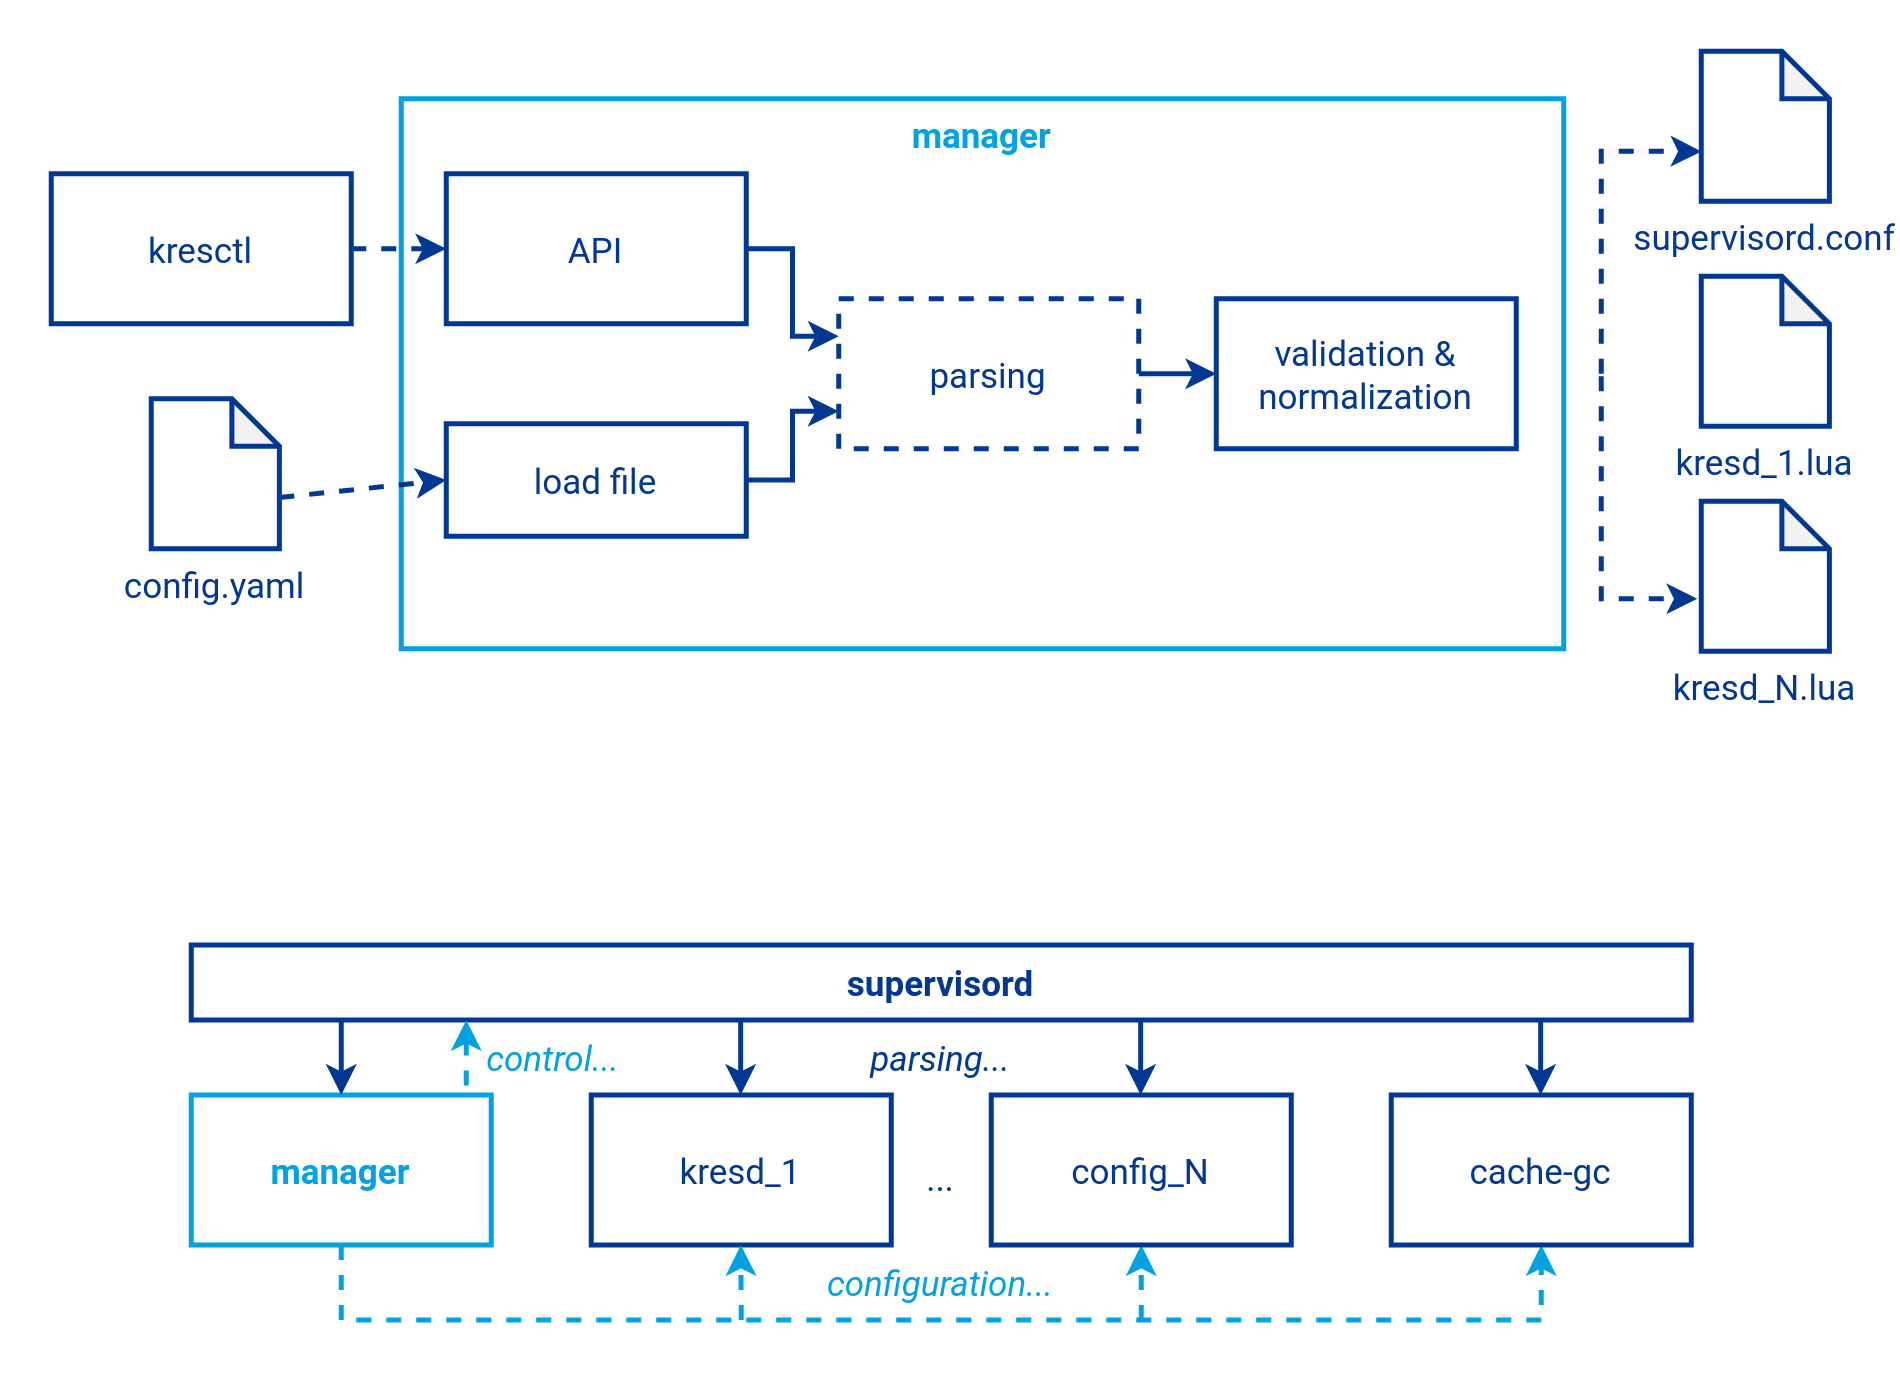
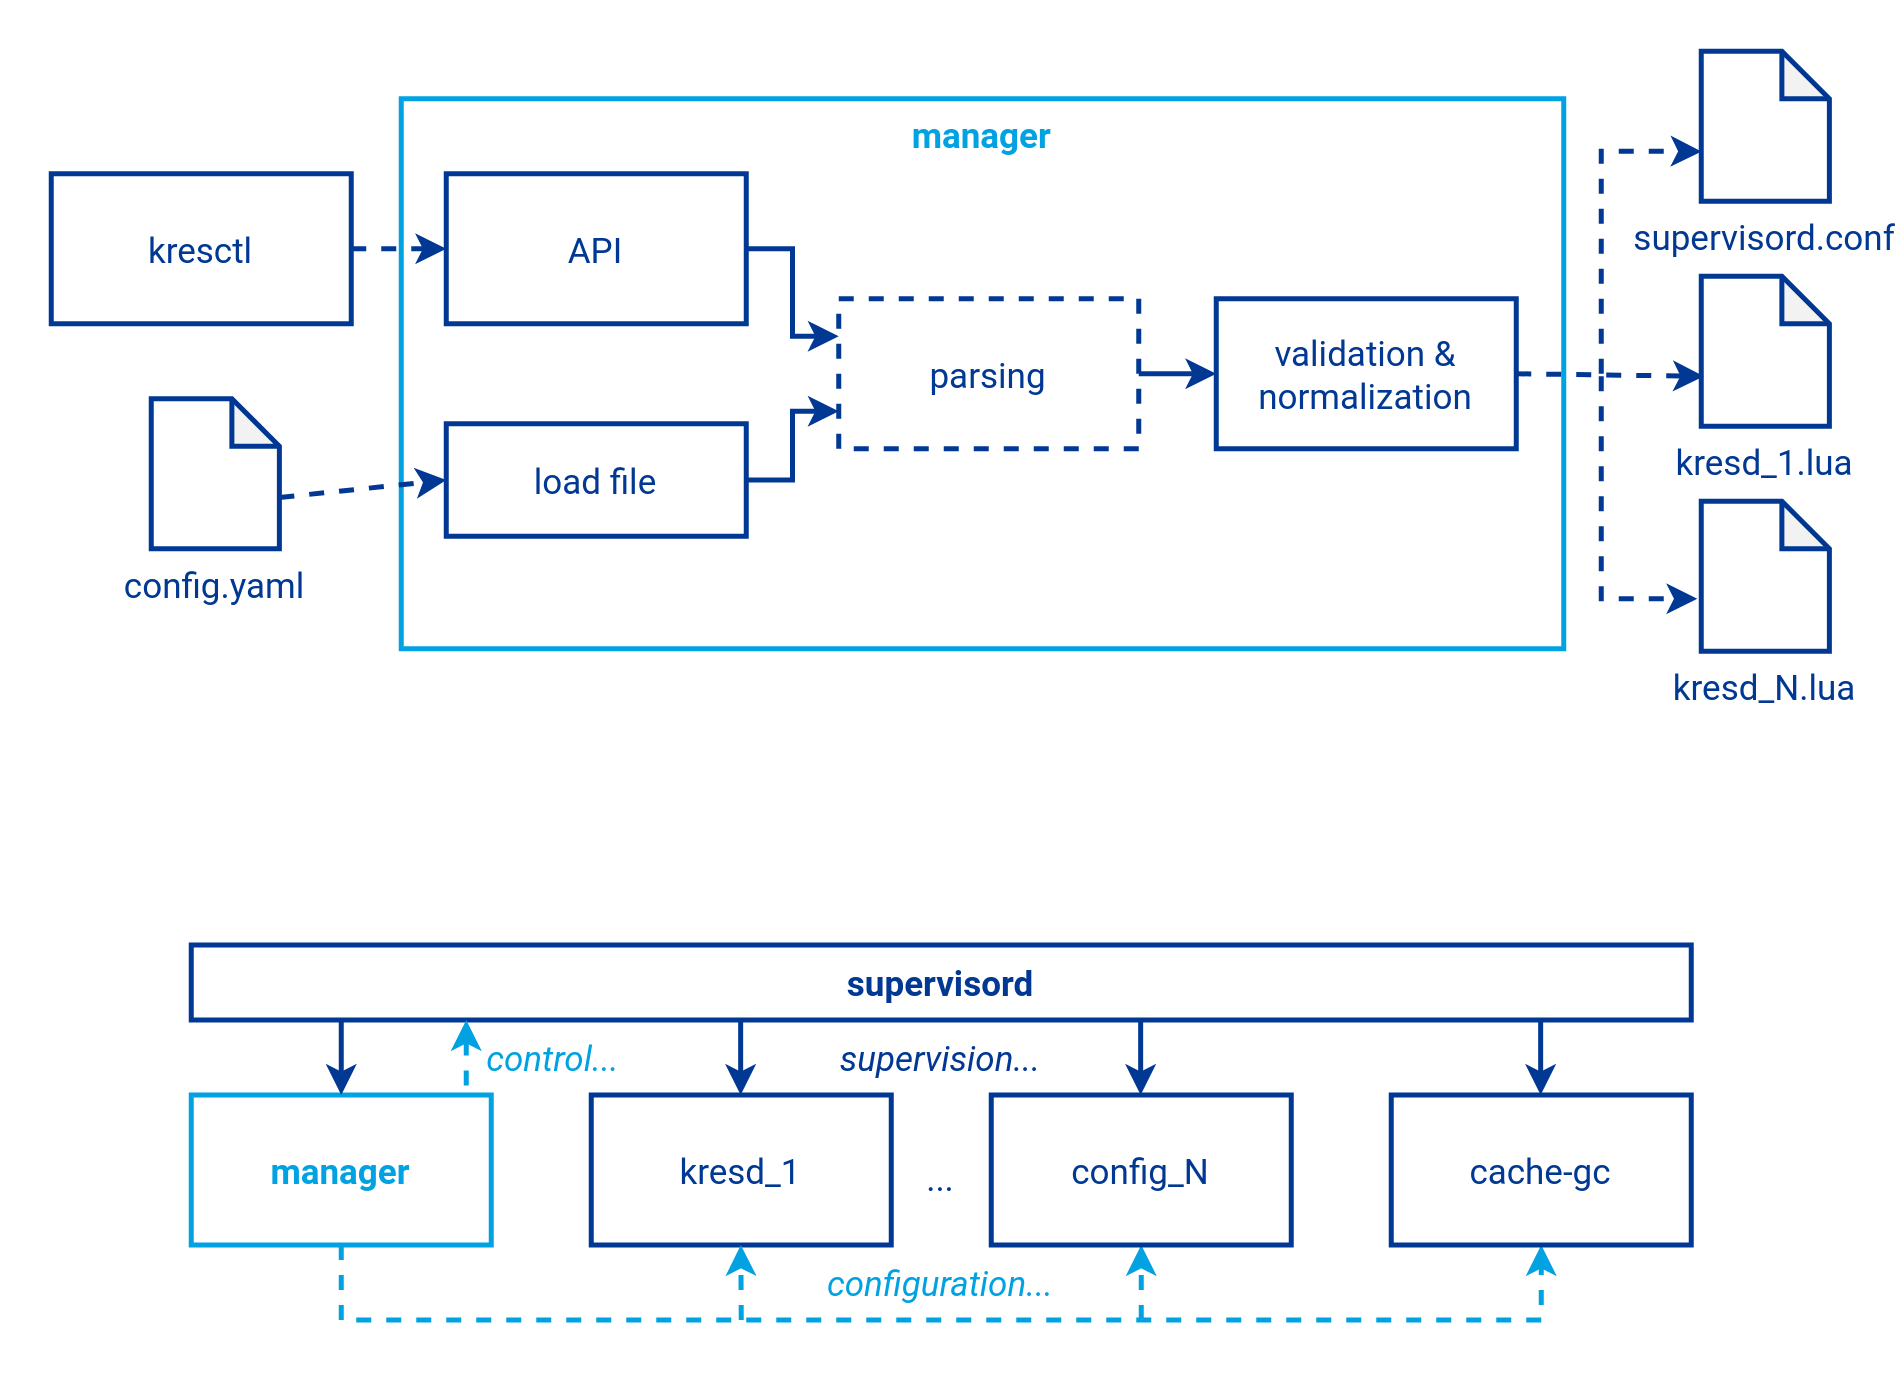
none -> (1673, 376)
(940, 1060) -> (940, 1060)
